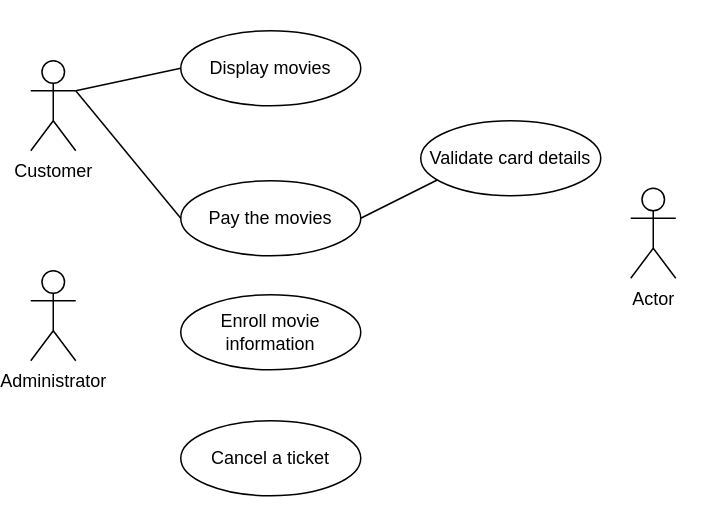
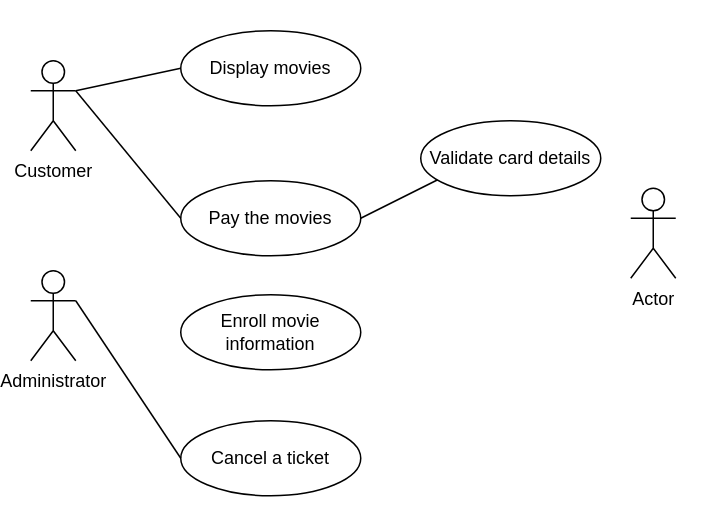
none -> (129, 380)
